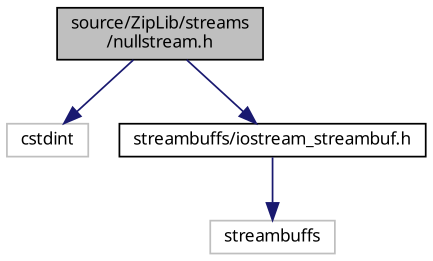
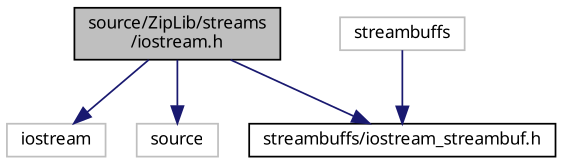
(160, 34) -> (177, 34)
(48, 140) -> (177, 140)
none -> (56, 140)
(273, 180) -> (402, 78)
